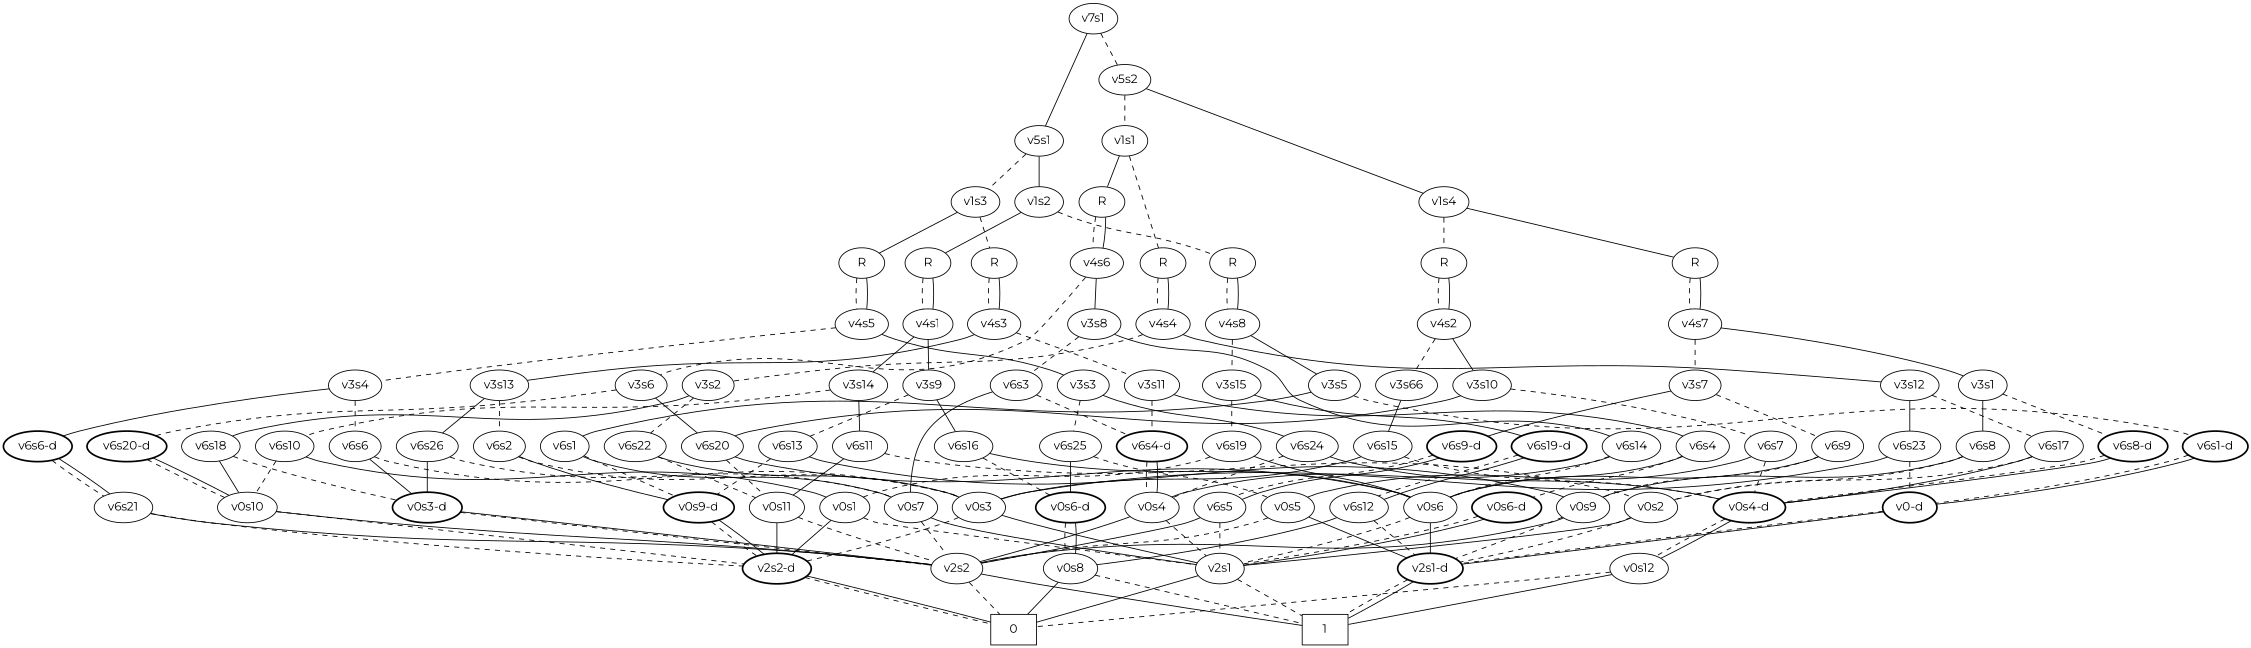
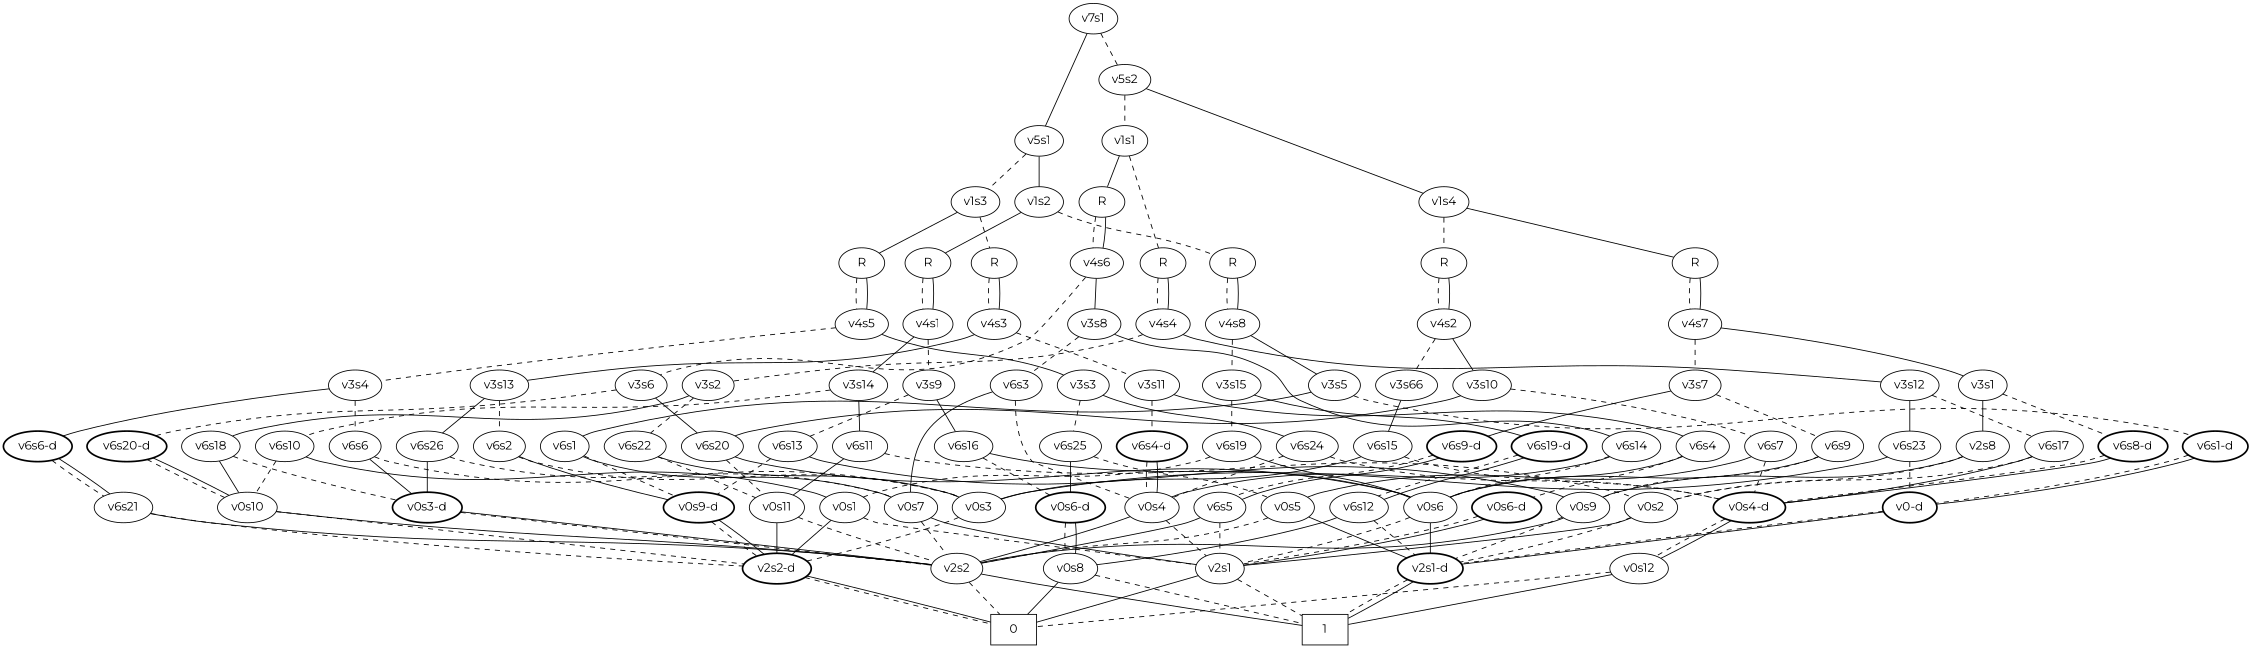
(928, 355) -> (928, 355)
(1098, 422) -> (1027, 454)
(1983, 446) -> (1983, 446)
(1524, 481) -> (1524, 481)
(1055, 530) -> none
